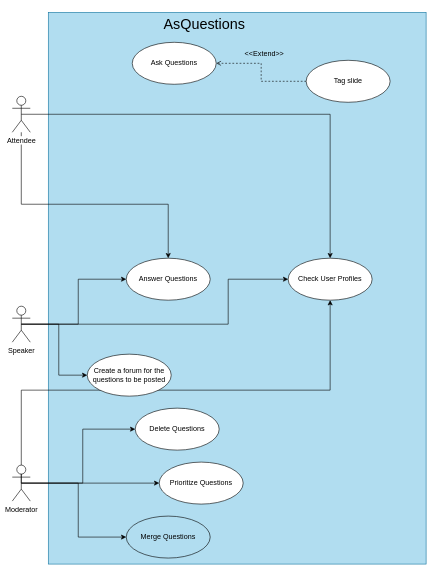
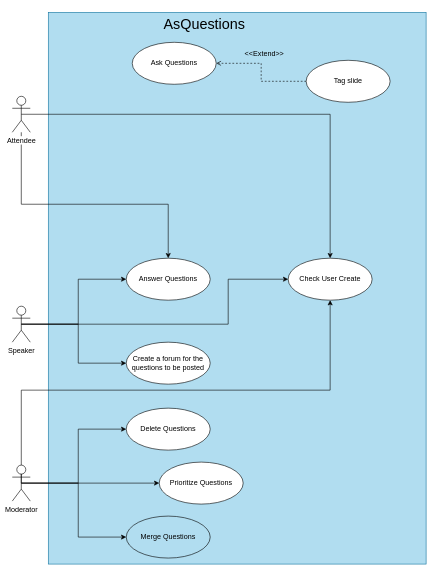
(330, 279) -> (330, 279)
(129, 375) -> (168, 363)
(177, 429) -> (168, 429)
